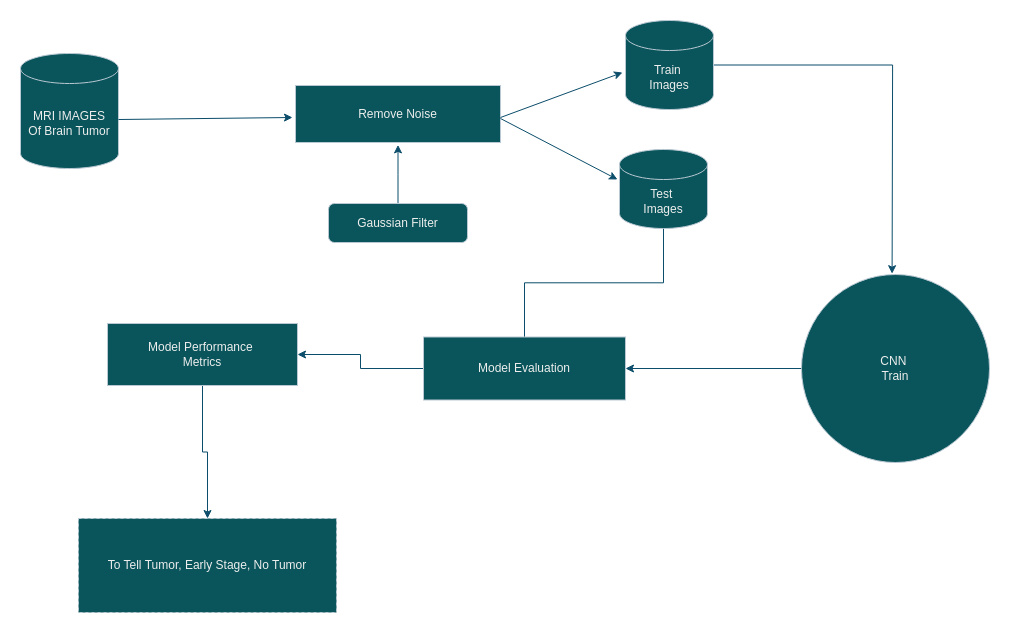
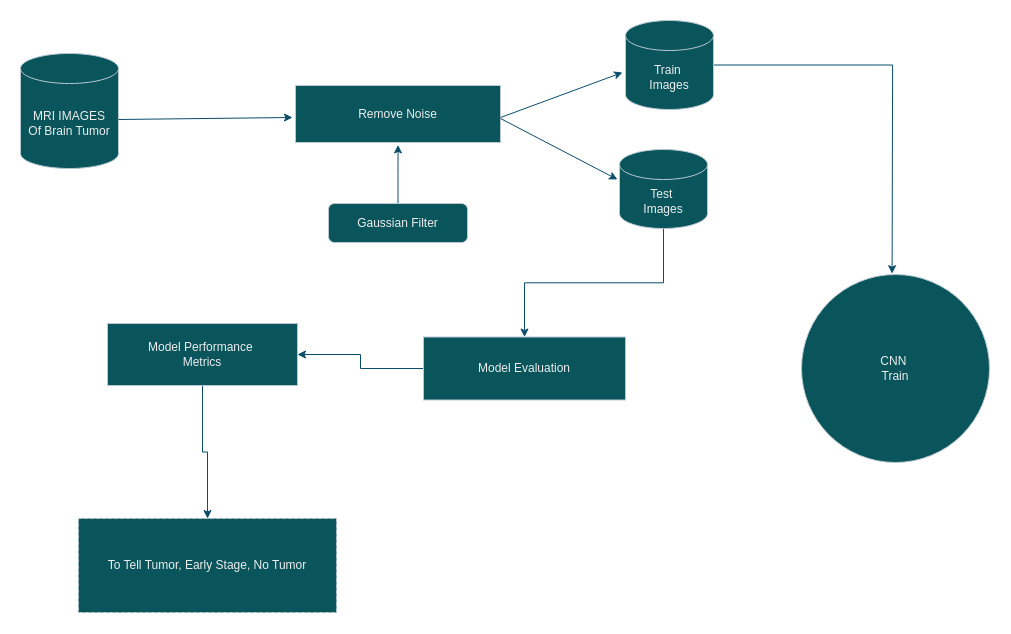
(525, 331) -> (525, 329)
(717, 369) -> none
